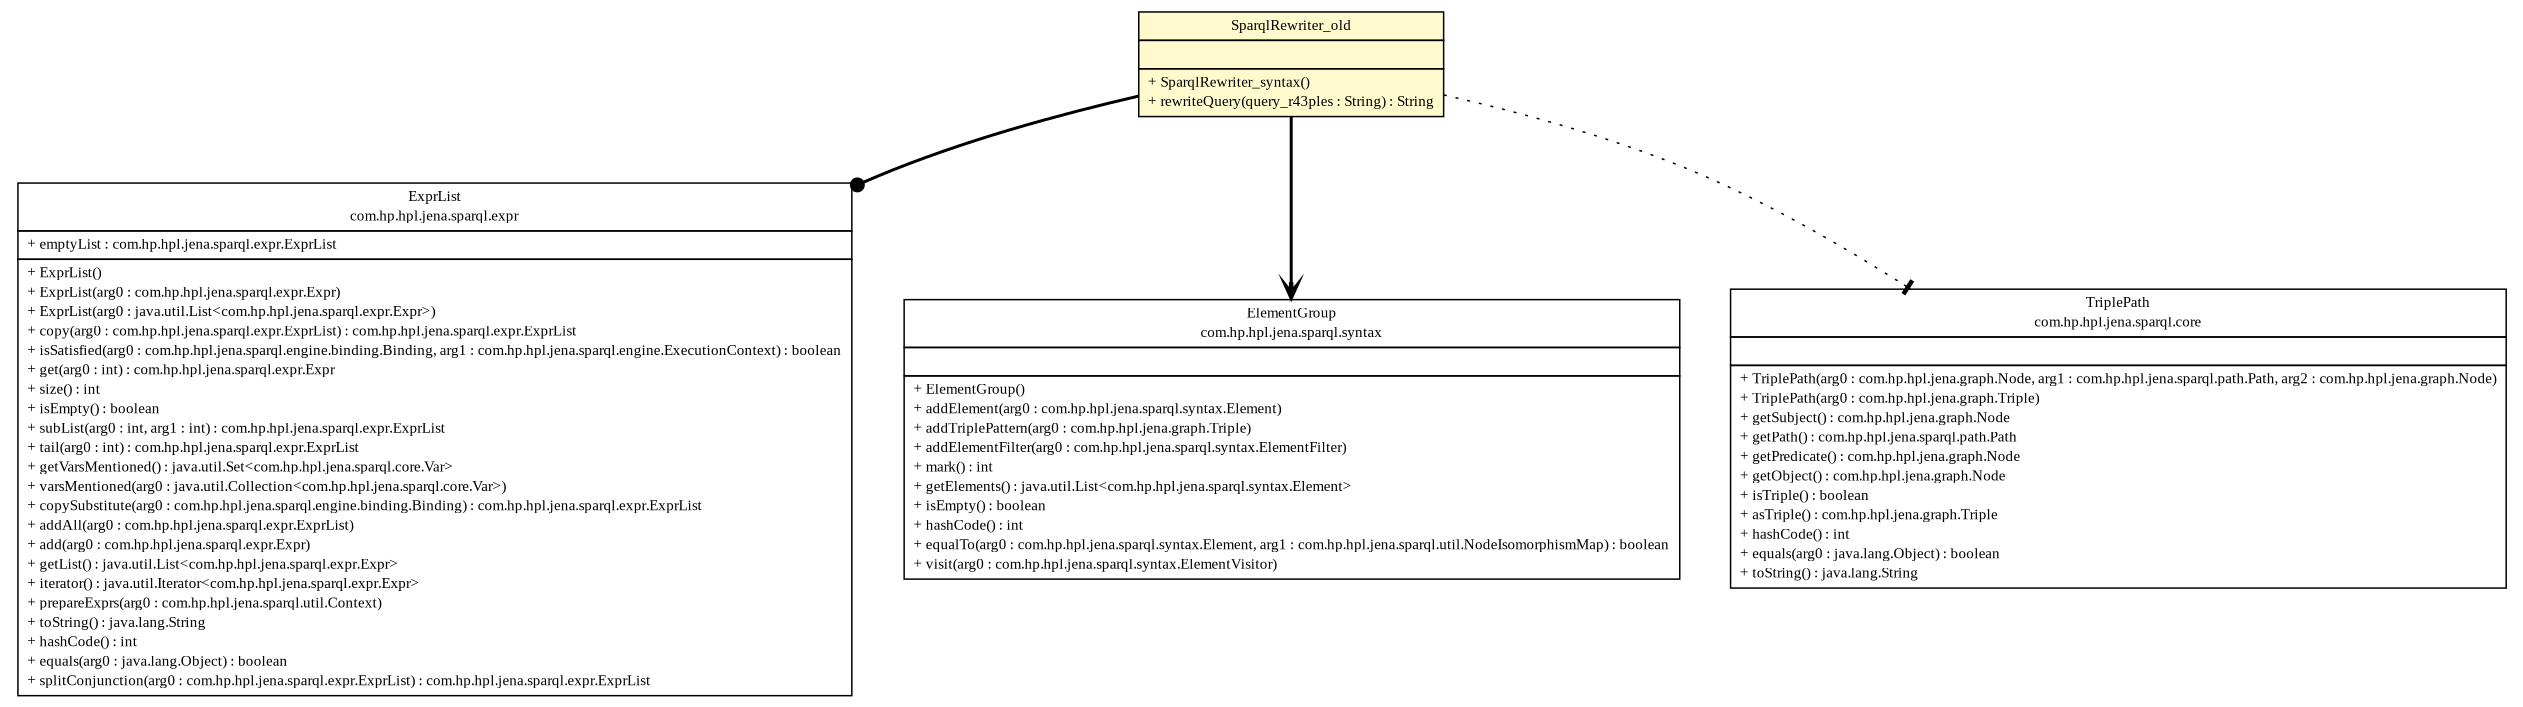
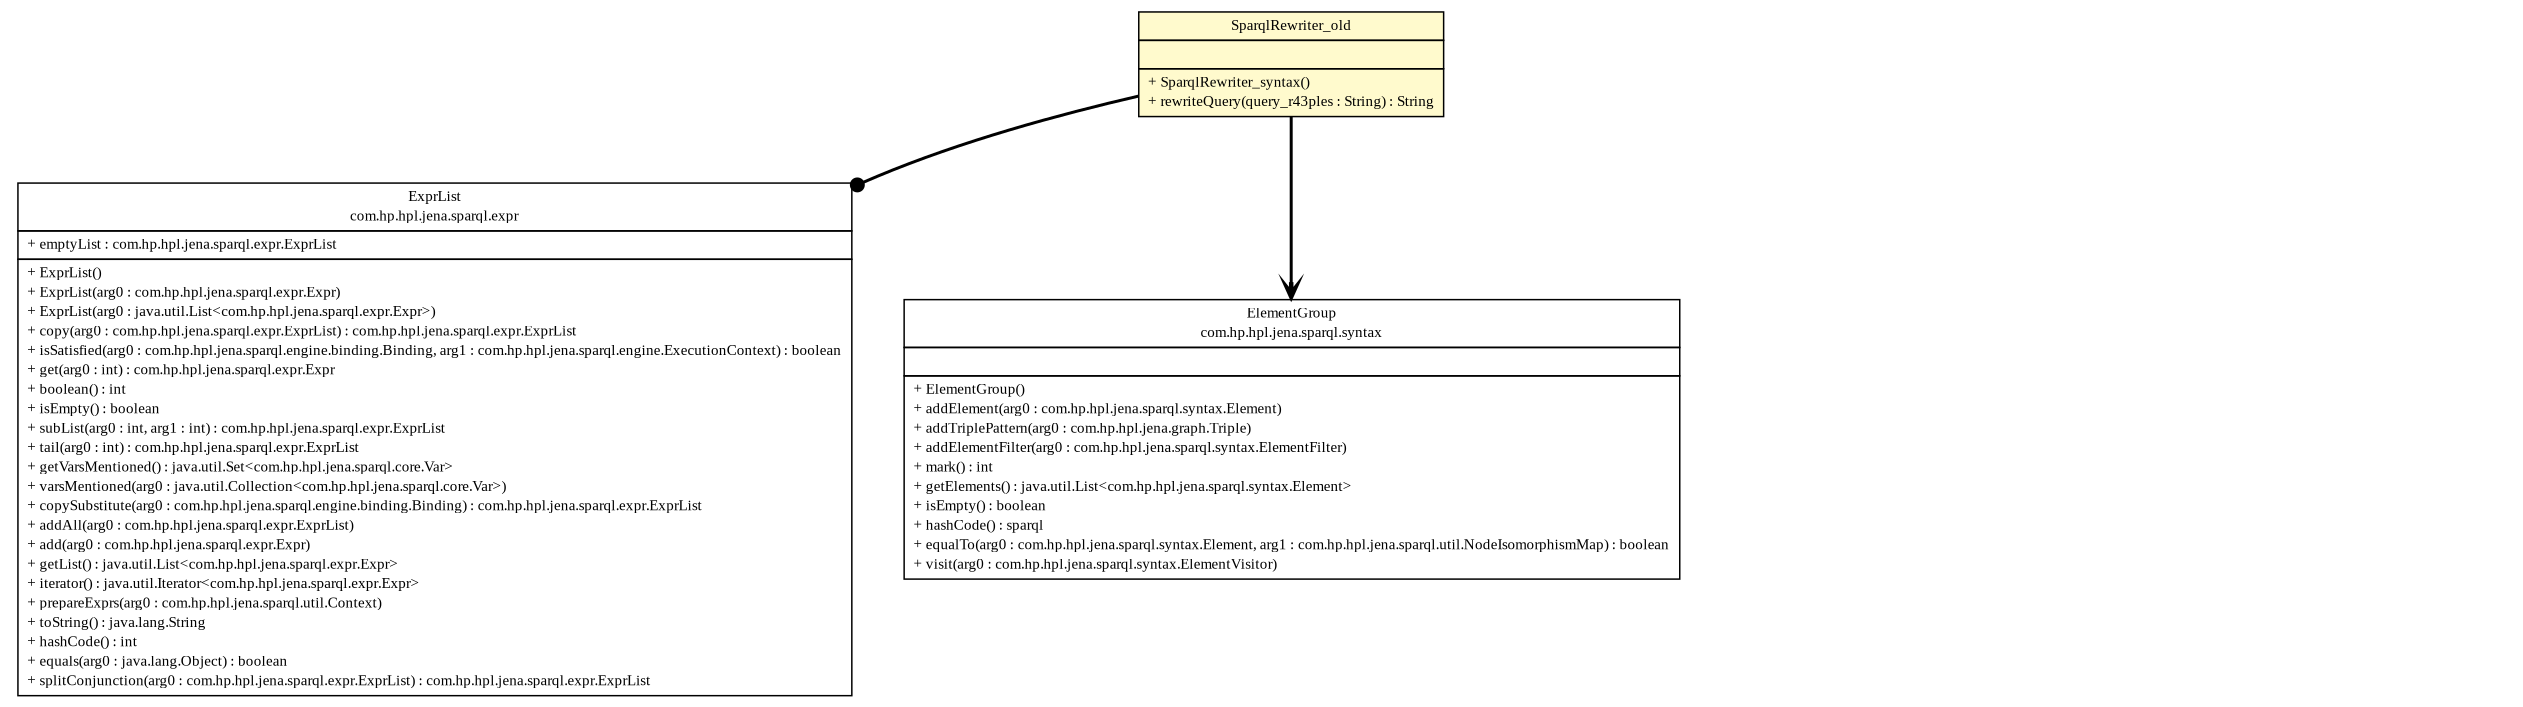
(64, 389) -> (77, 389)
(2118, 439) -> none
(969, 525) -> (979, 525)
